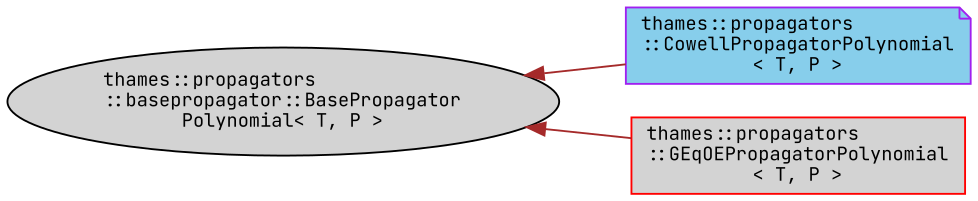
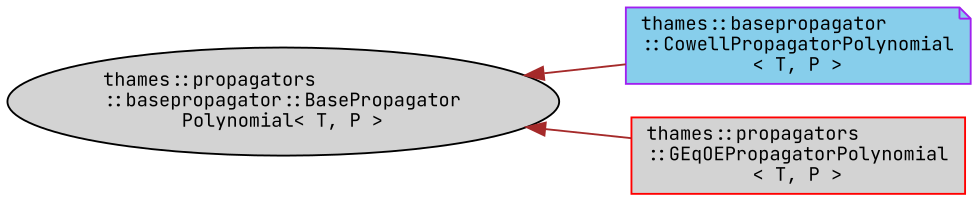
(798, 46) -> (798, 46)
